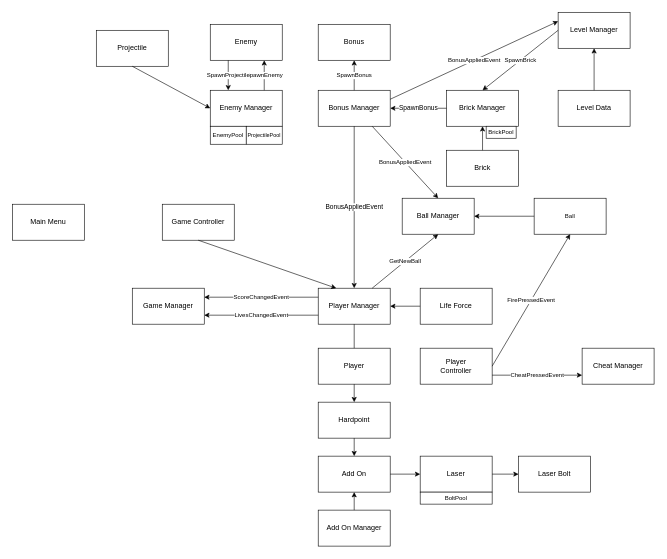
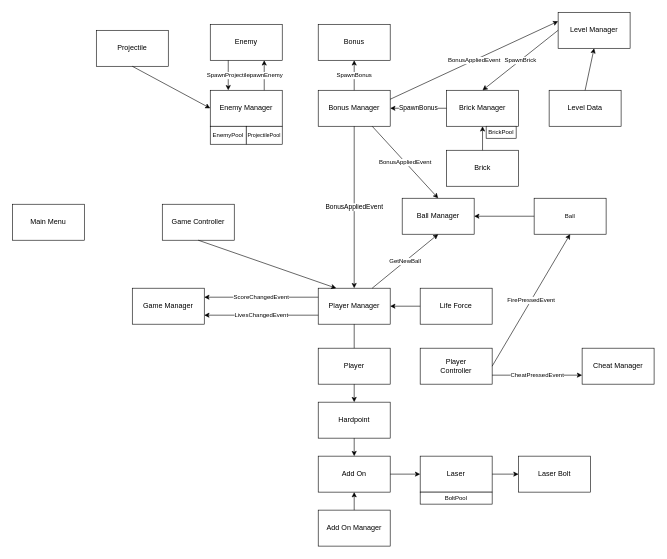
(594, 108) -> (585, 108)
